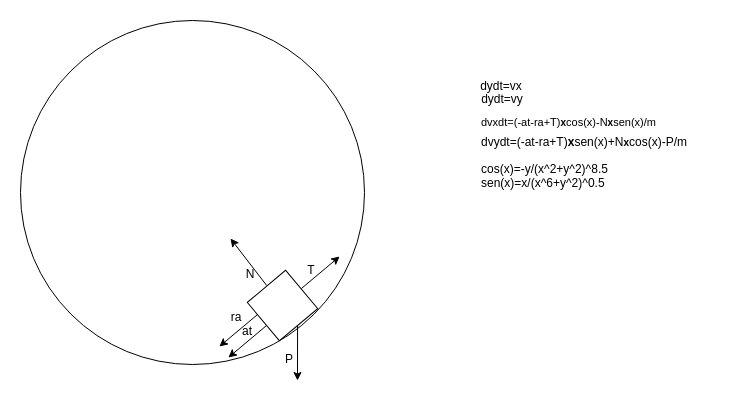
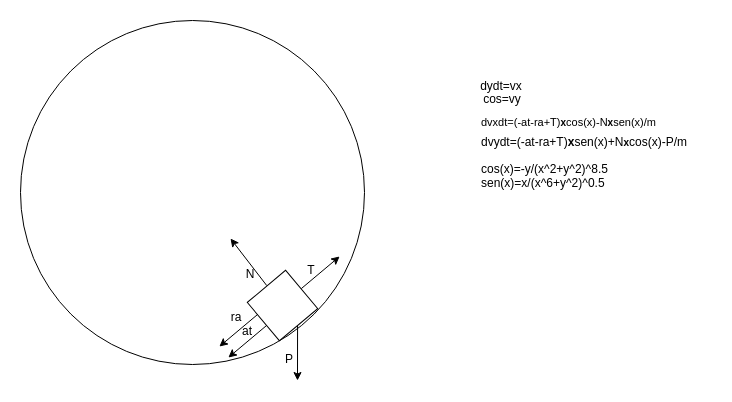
(503, 100) -> (503, 100)
